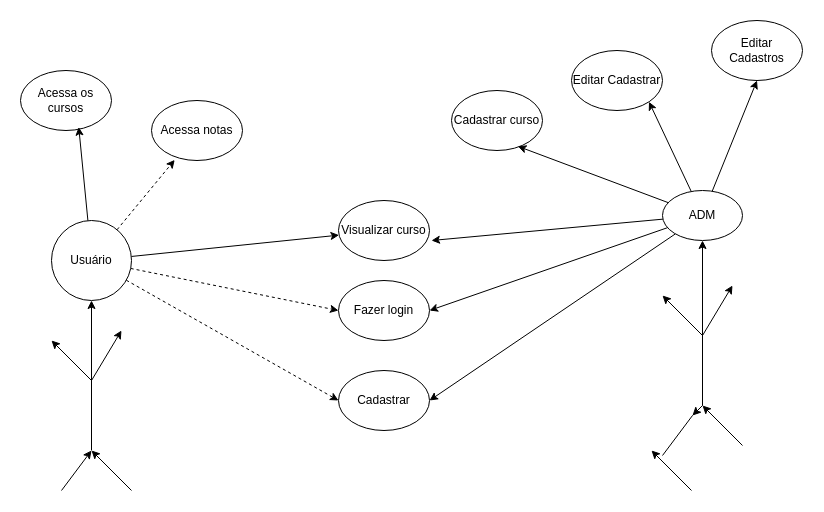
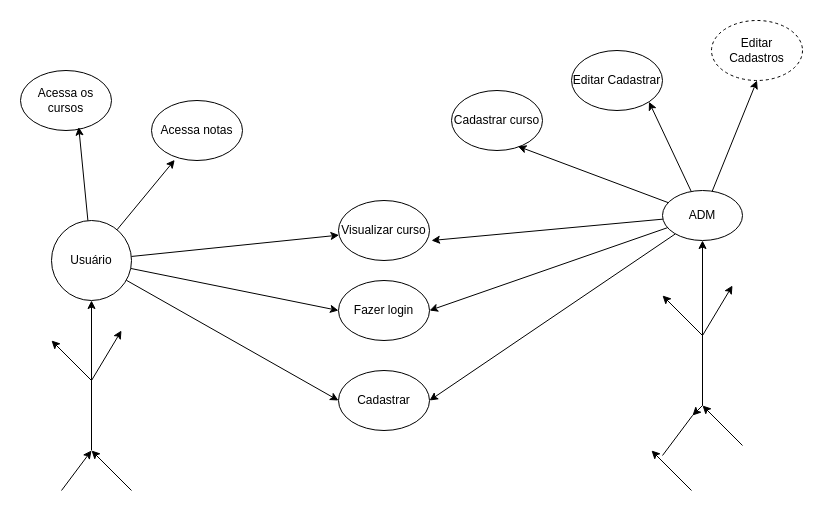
(757, 51) -> (757, 51)
(144, 196) -> (144, 196)
(231, 289) -> (231, 289)
(229, 339) -> (229, 339)
